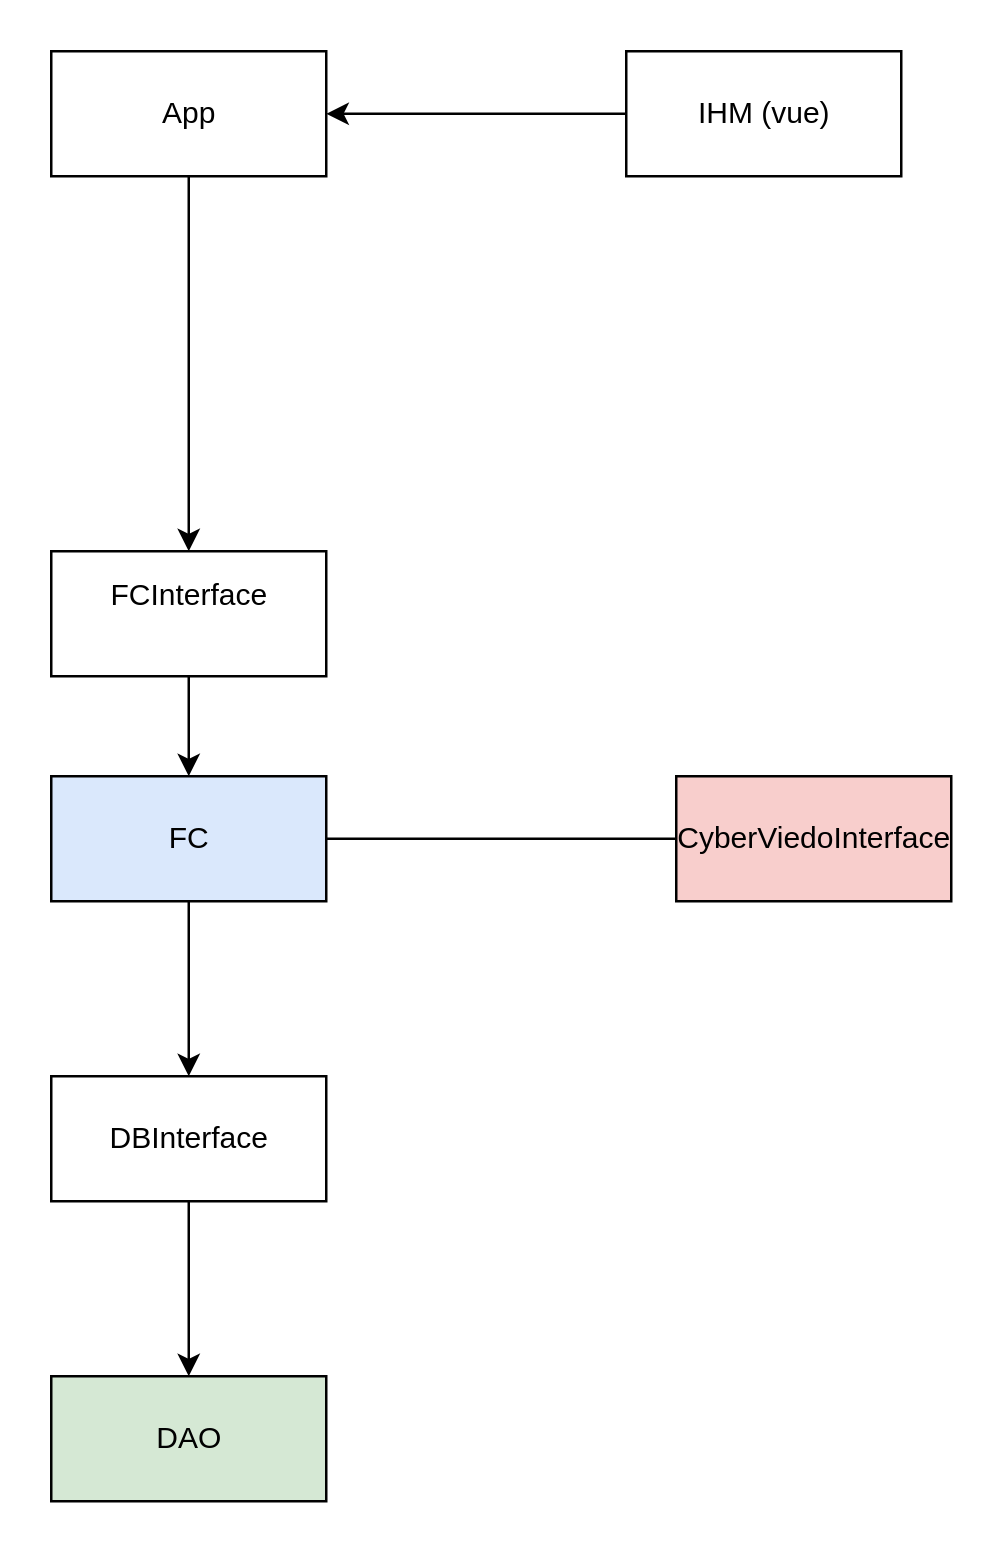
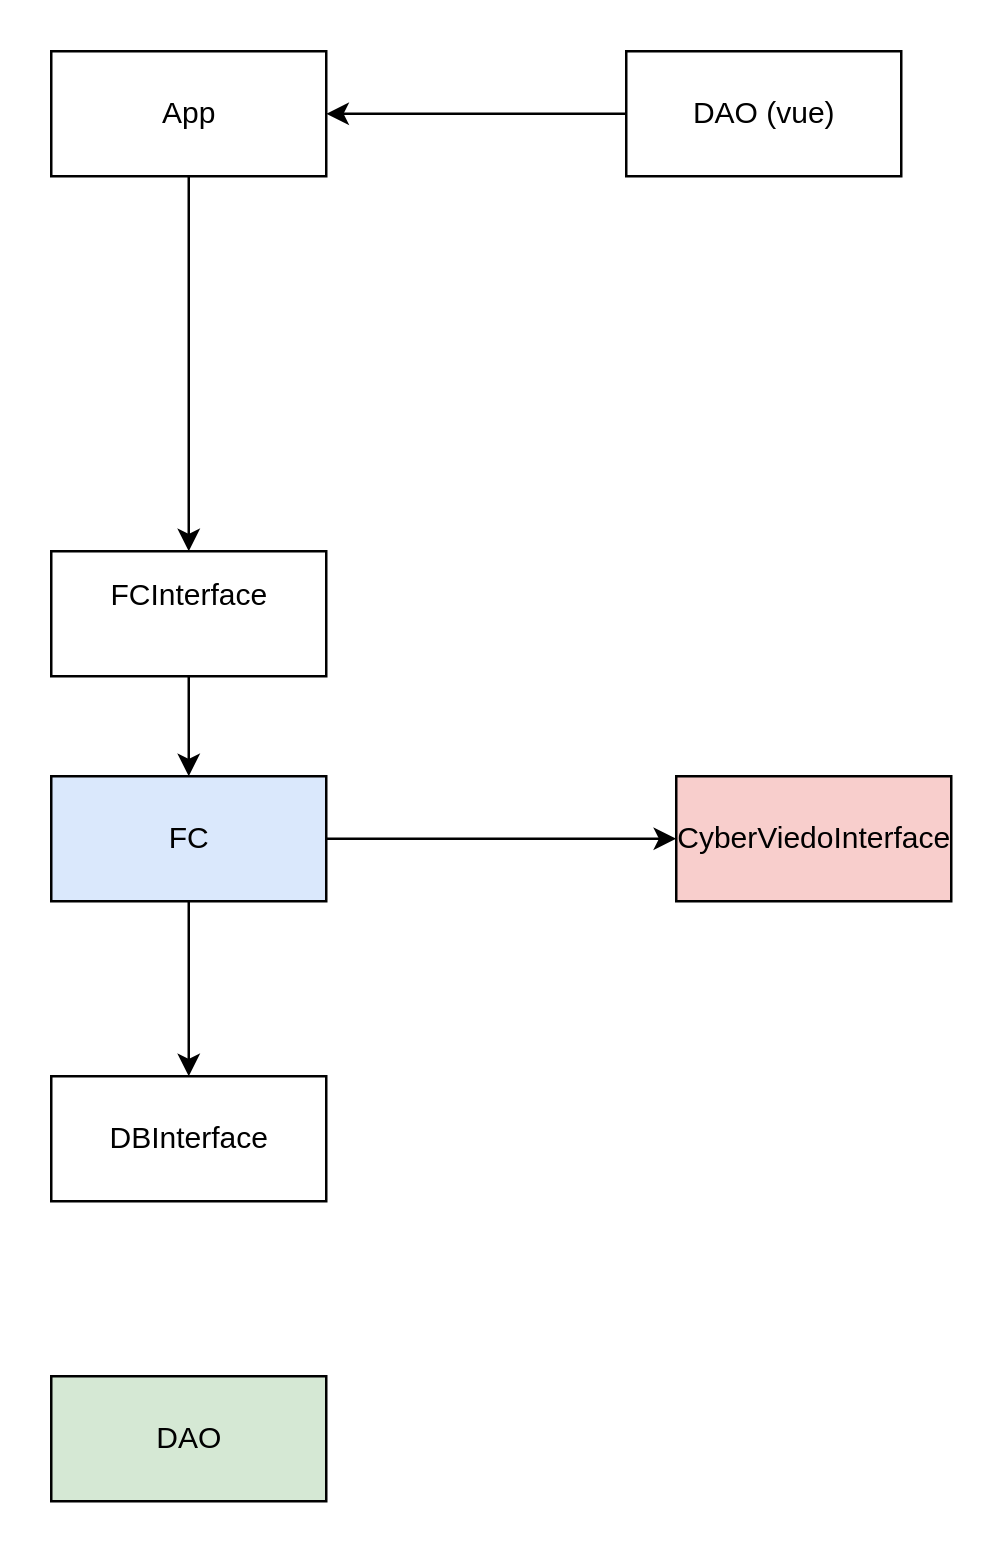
(765, 114) -> (765, 114)
(665, 839) -> (658, 839)
(189, 1280) -> none
